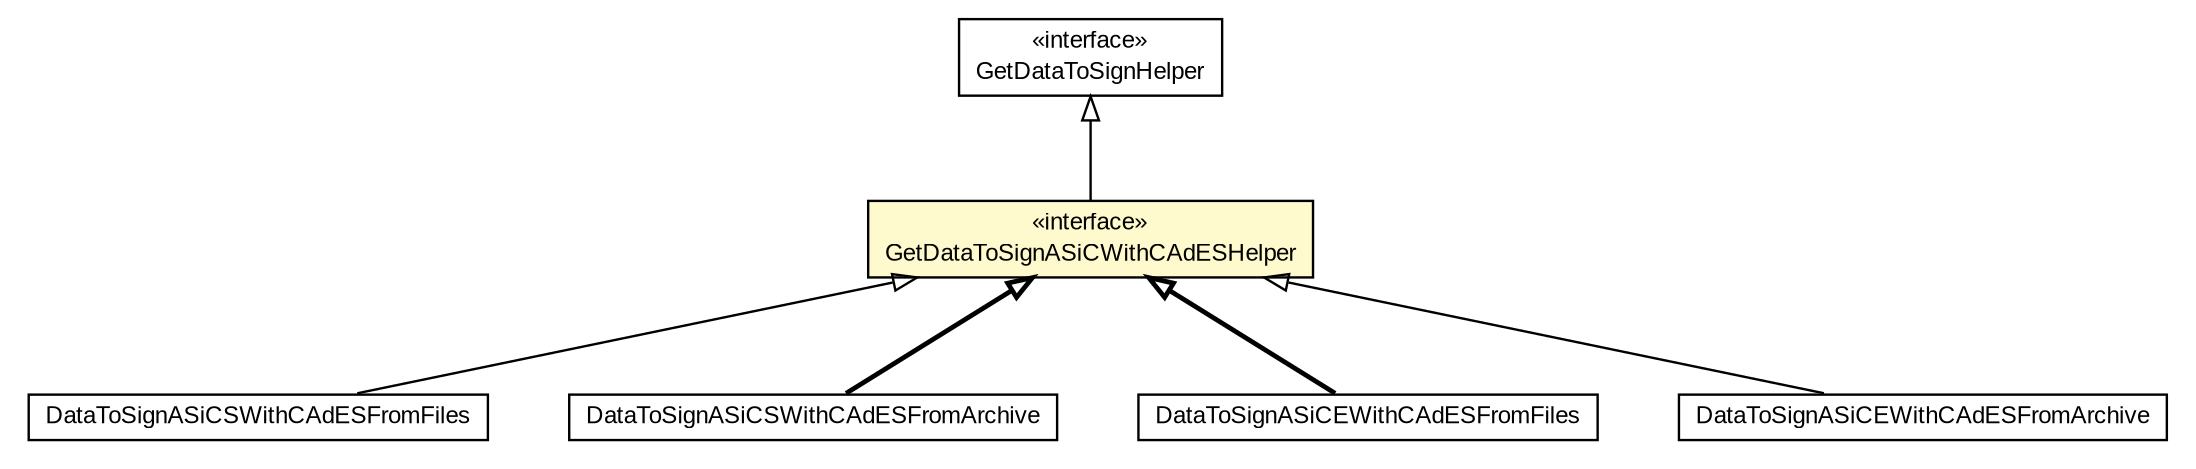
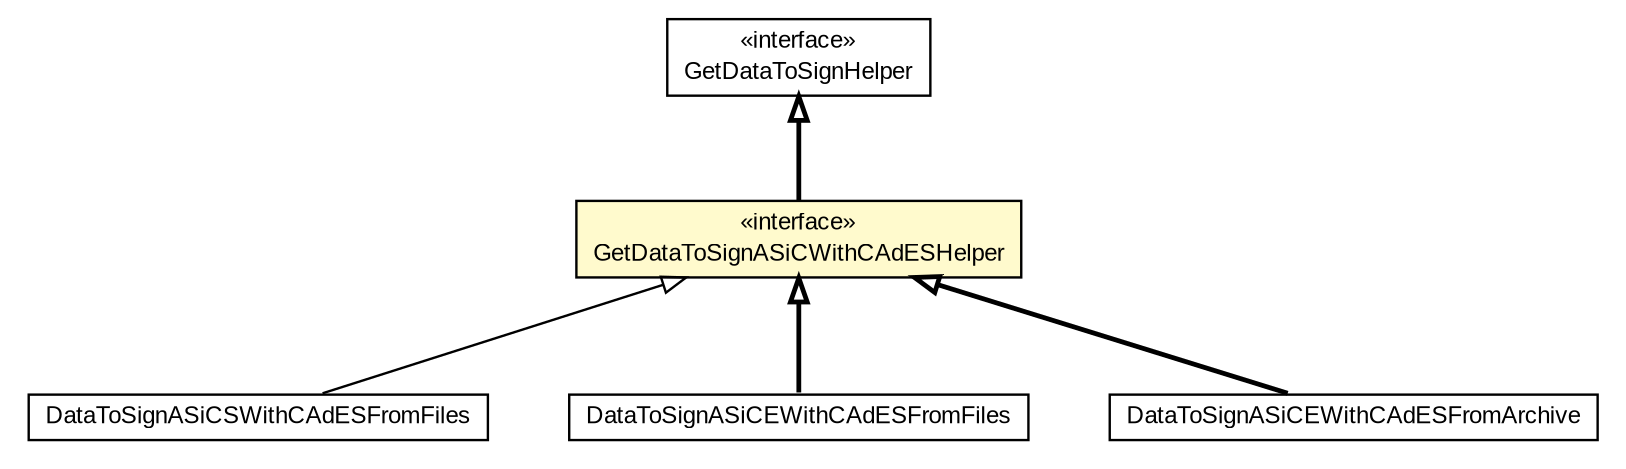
(1091, 161) -> (799, 161)
(1556, 338) -> (1113, 339)
(813, 416) -> none
